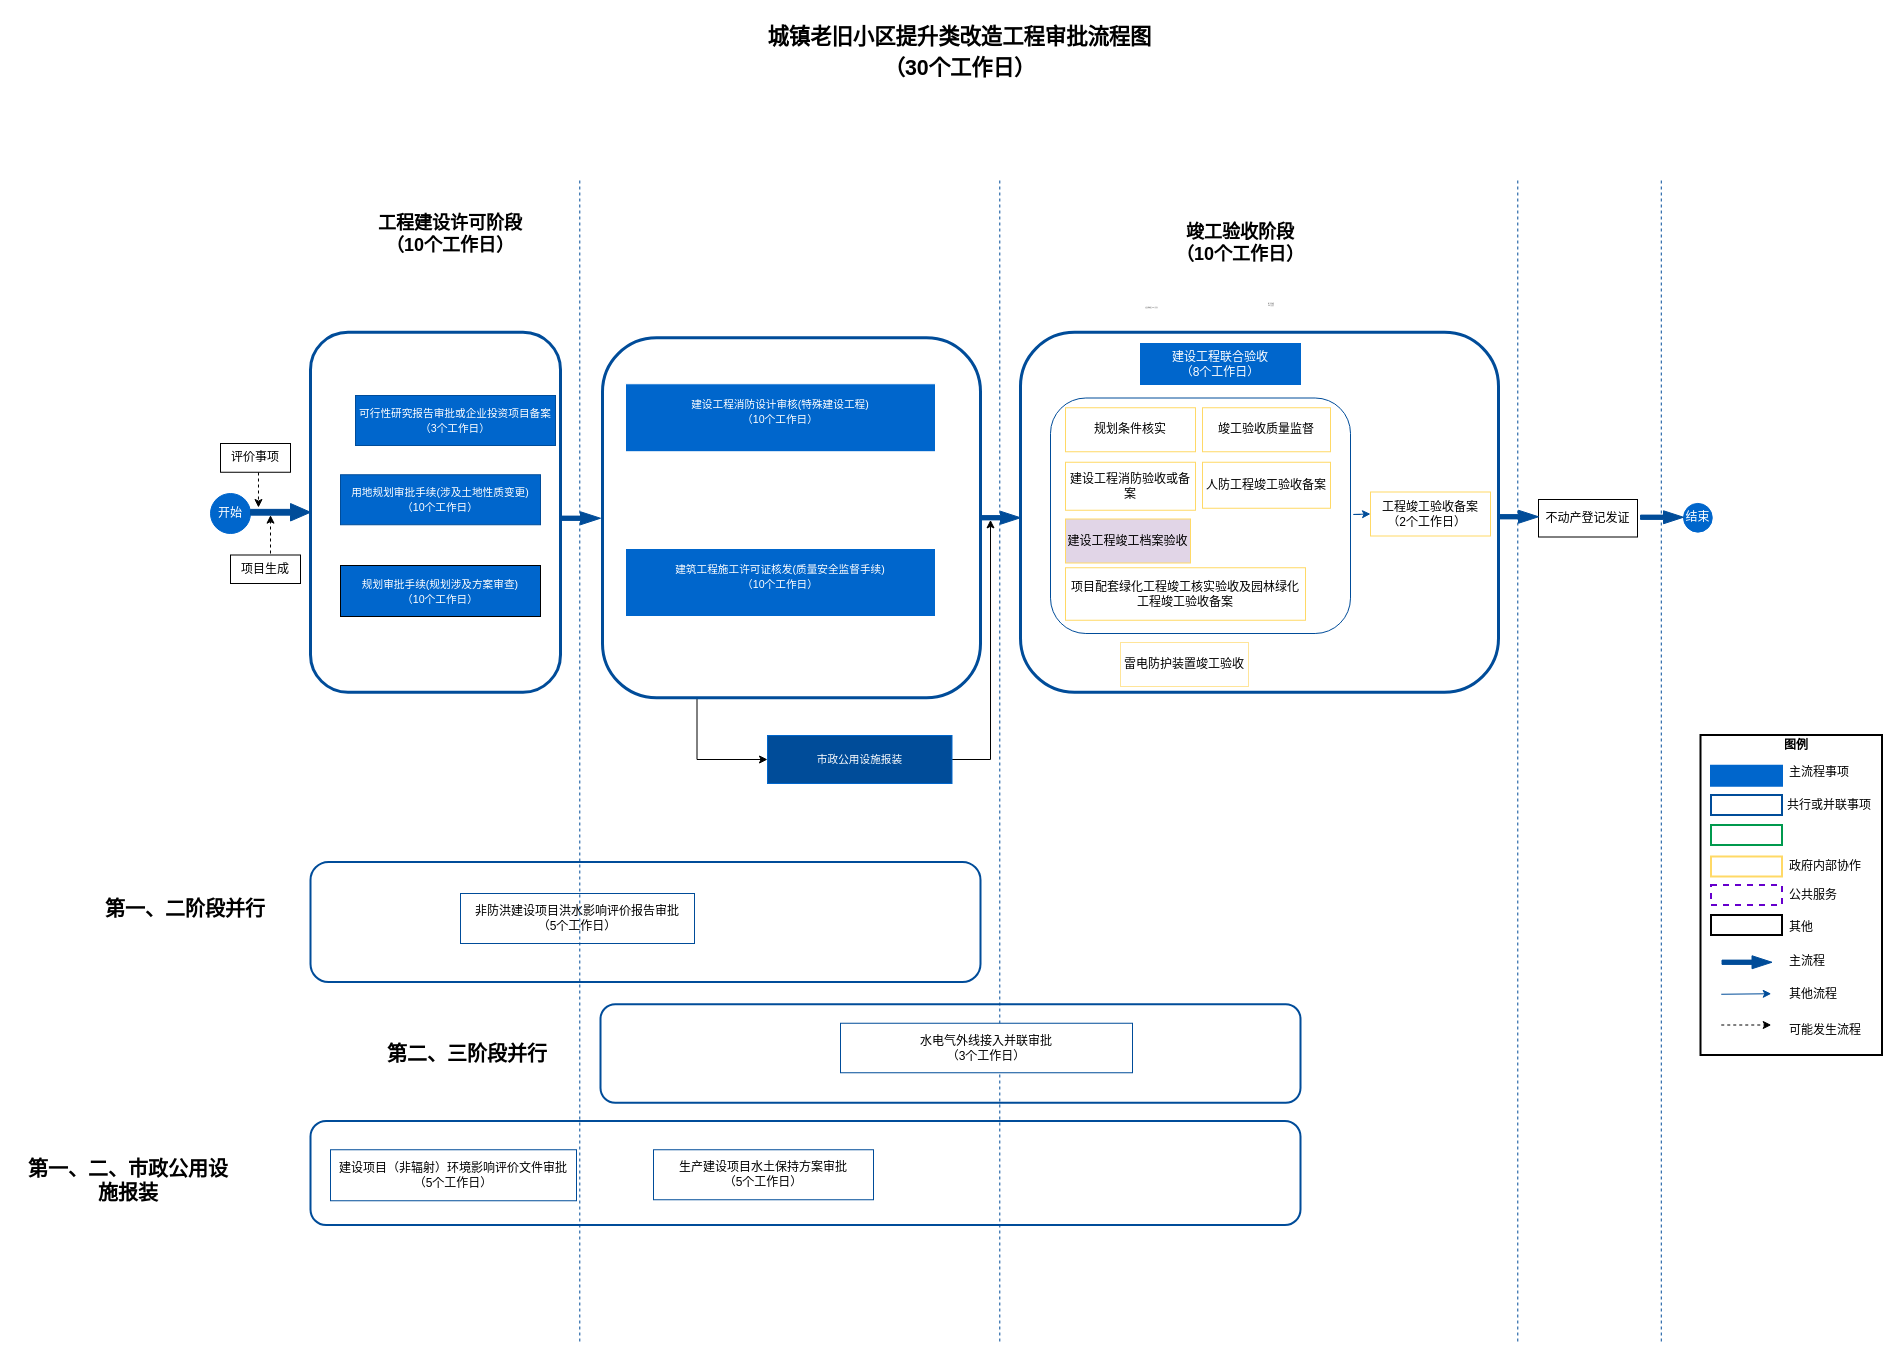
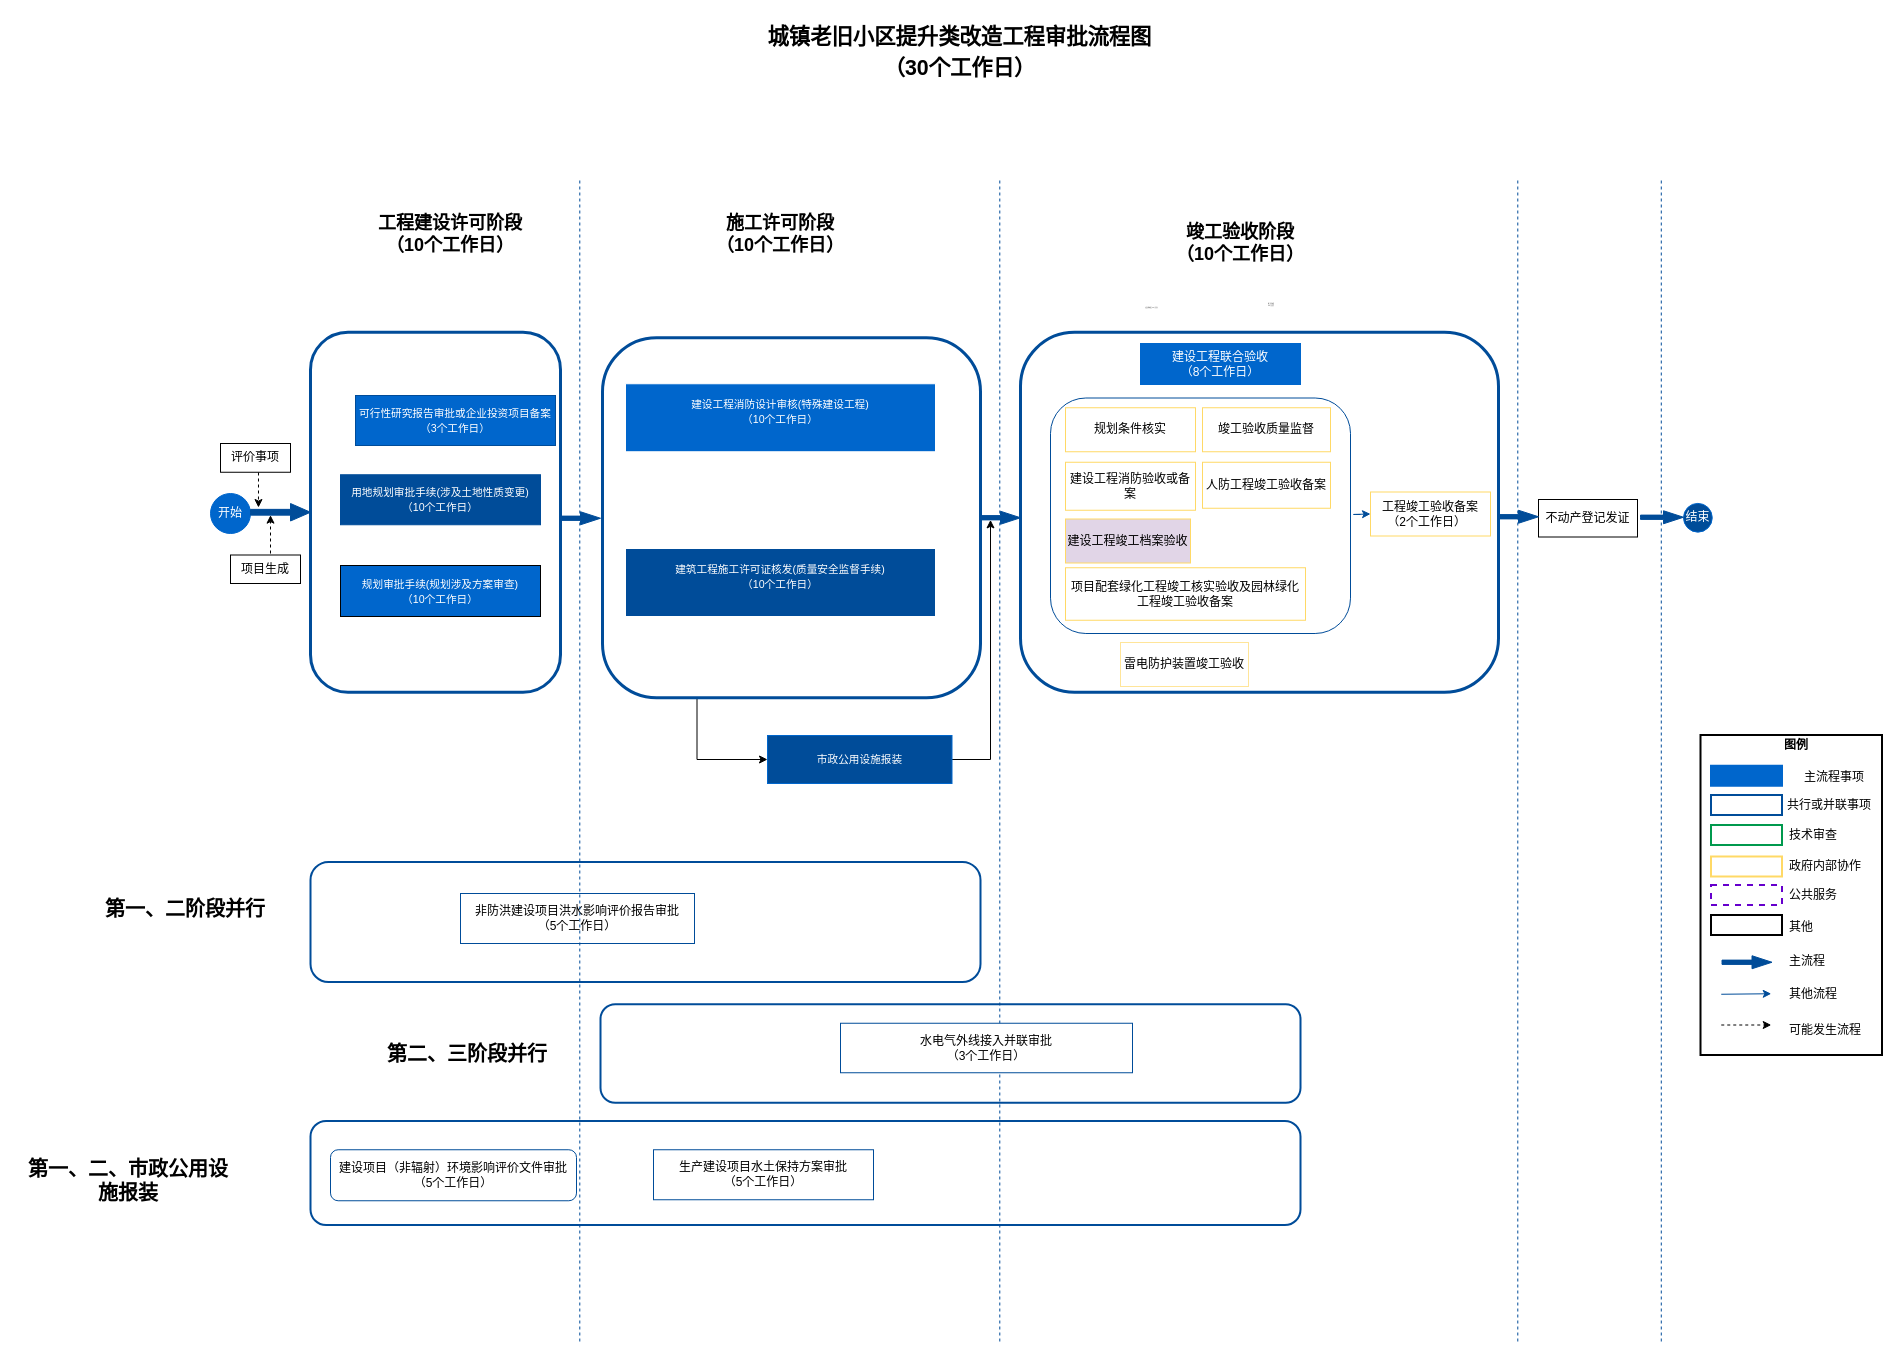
none -> (781, 235)
(441, 500) -> (441, 500)
(1698, 518) -> (1698, 518)
(781, 583) -> (781, 583)
(1822, 773) -> (1837, 778)
none -> (1816, 835)
(454, 1175) -> (454, 1175)
